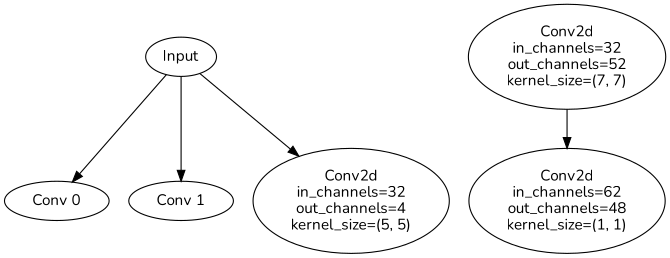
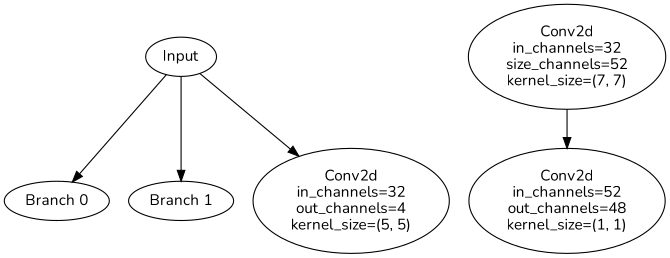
(567, 57) -> (567, 57)
(57, 201) -> (57, 201)
(181, 201) -> (181, 201)
(567, 201) -> (567, 201)
